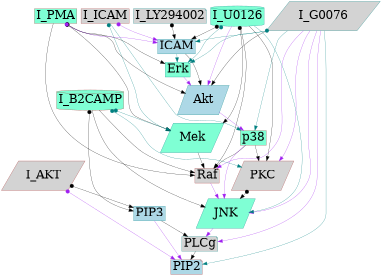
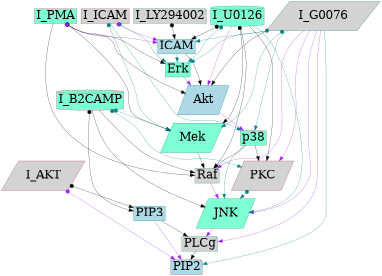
none -> (145, 39)
none -> (255, 80)
(228, 167) -> (228, 167)
(207, 176) -> (207, 176)
(244, 194) -> (244, 194)
